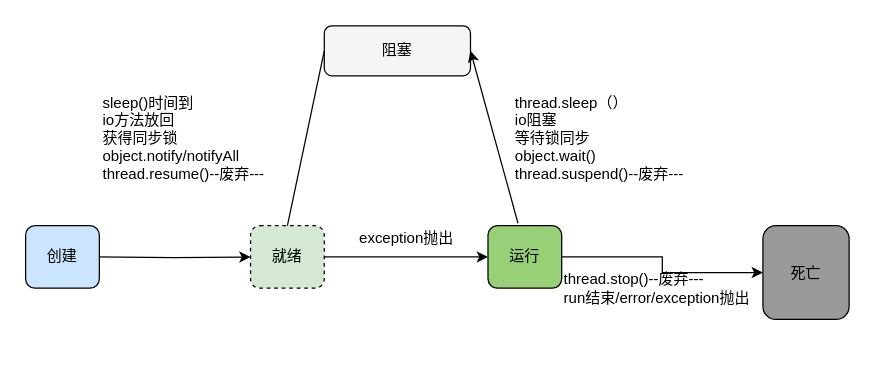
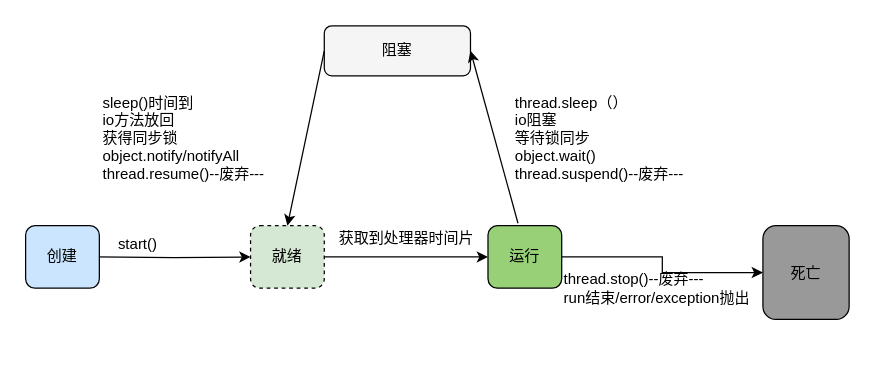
(289, 219) -> (290, 216)
(407, 238) -> (407, 238)
none -> (138, 244)
